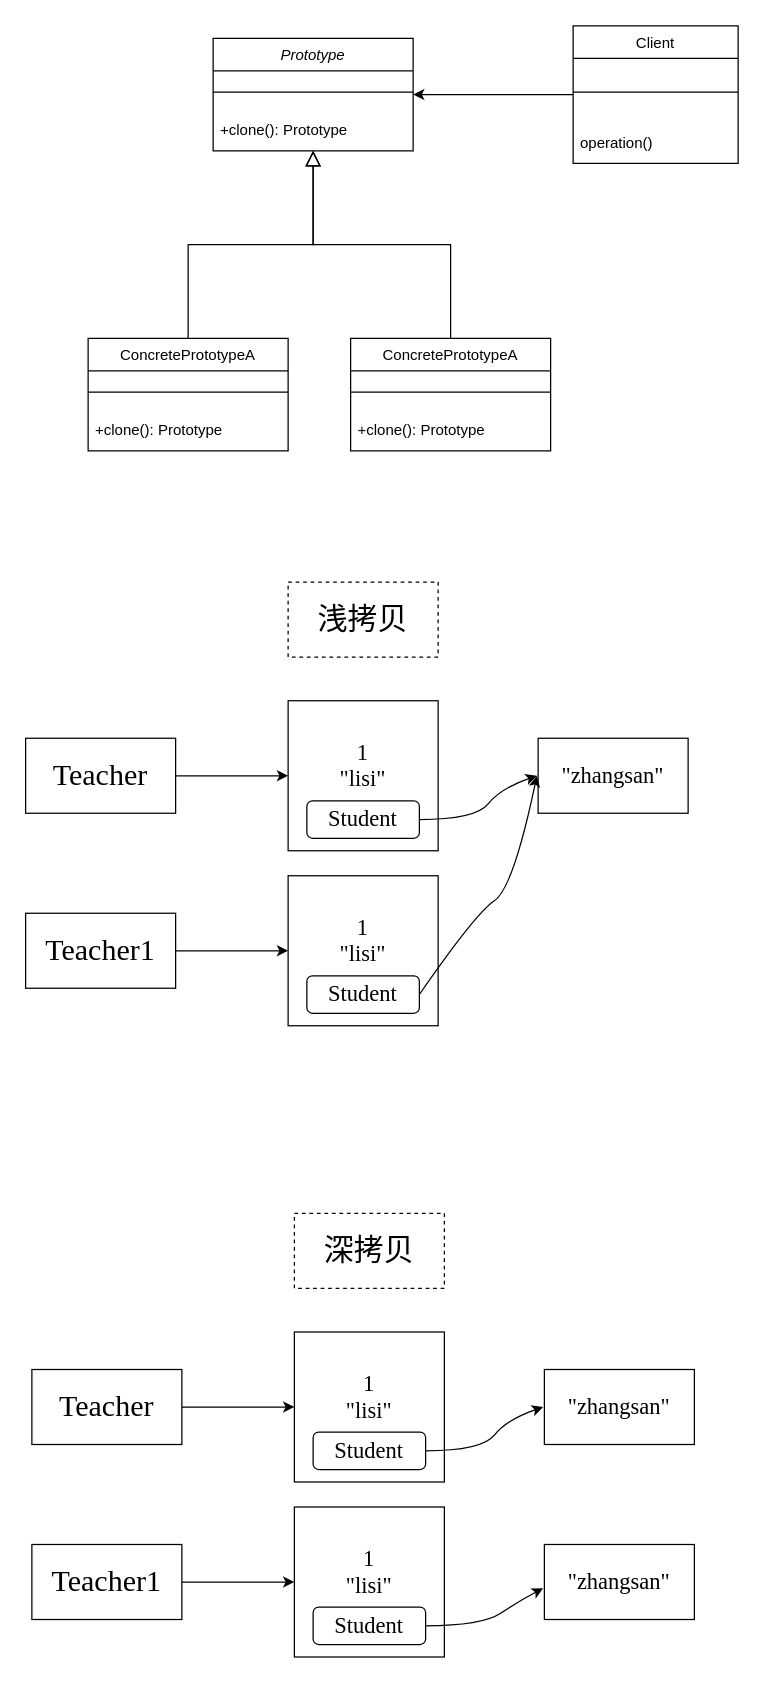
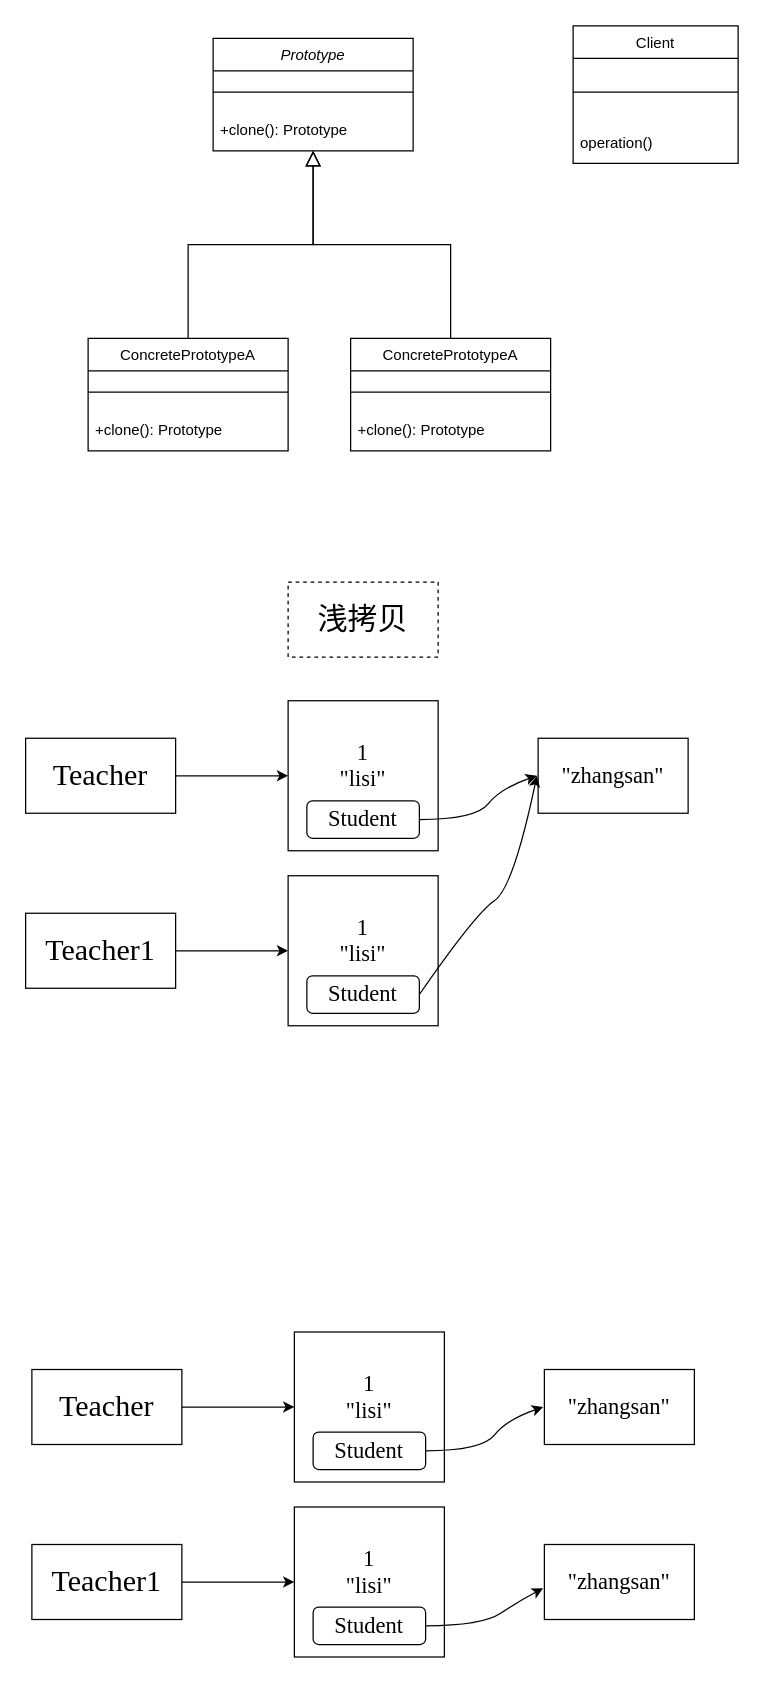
(496, 94) -> none
(369, 1251) -> none
